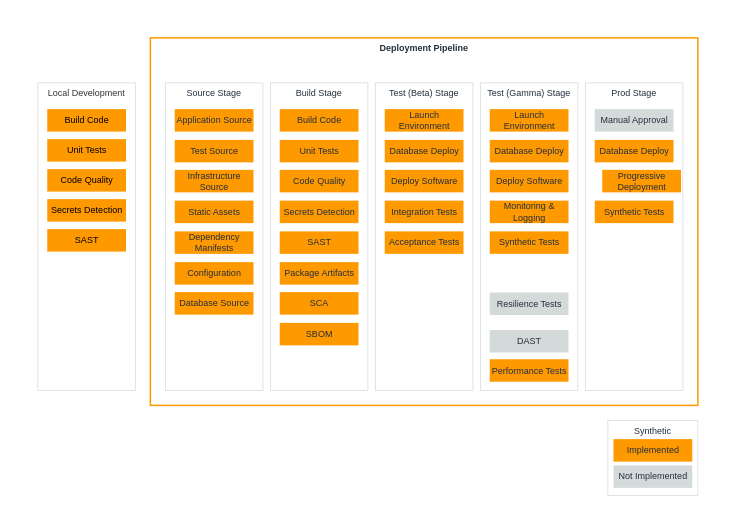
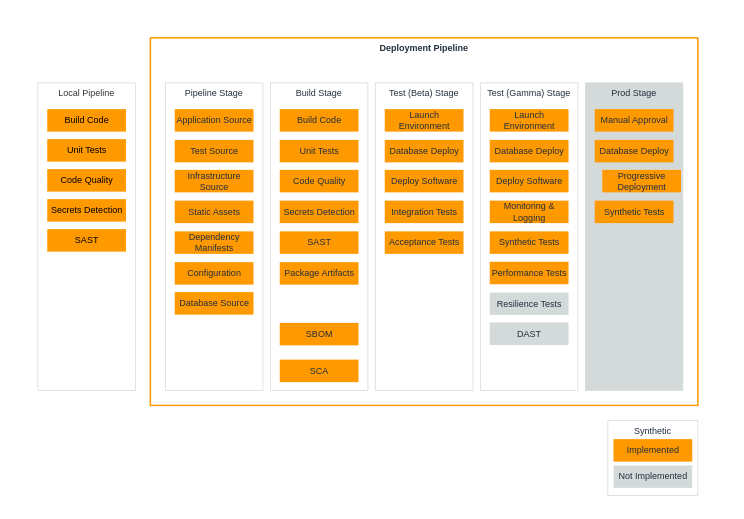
(86, 93) -> (86, 93)
(214, 93) -> (214, 93)
(634, 120) -> (634, 120)
(634, 237) -> (634, 237)
(319, 303) -> (319, 371)
(529, 341) -> (529, 334)
(529, 371) -> (529, 273)
